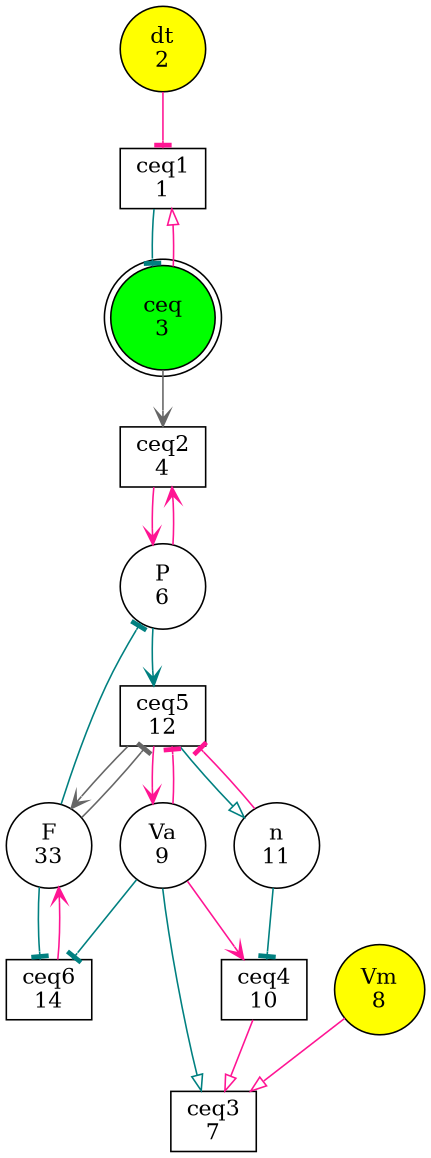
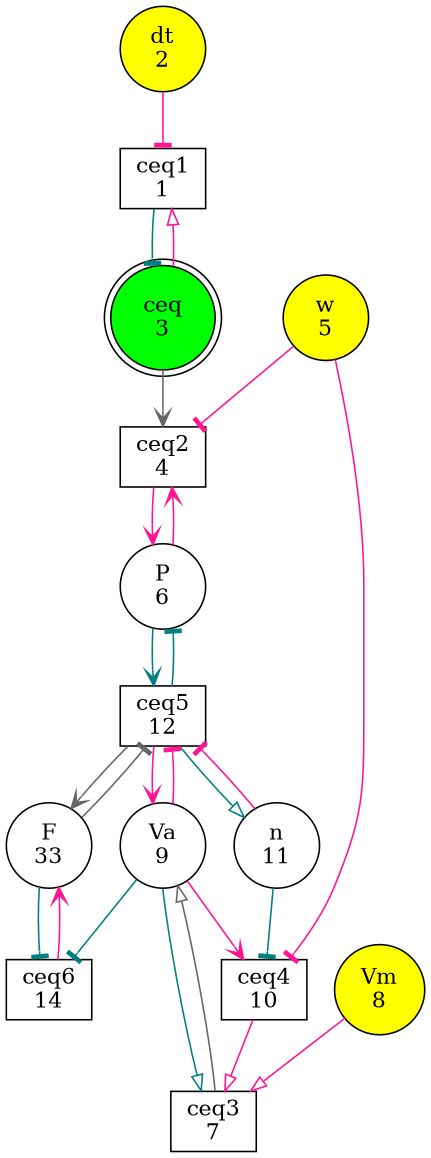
none -> (326, 318)
(93, 715) -> (174, 661)
none -> (201, 996)
